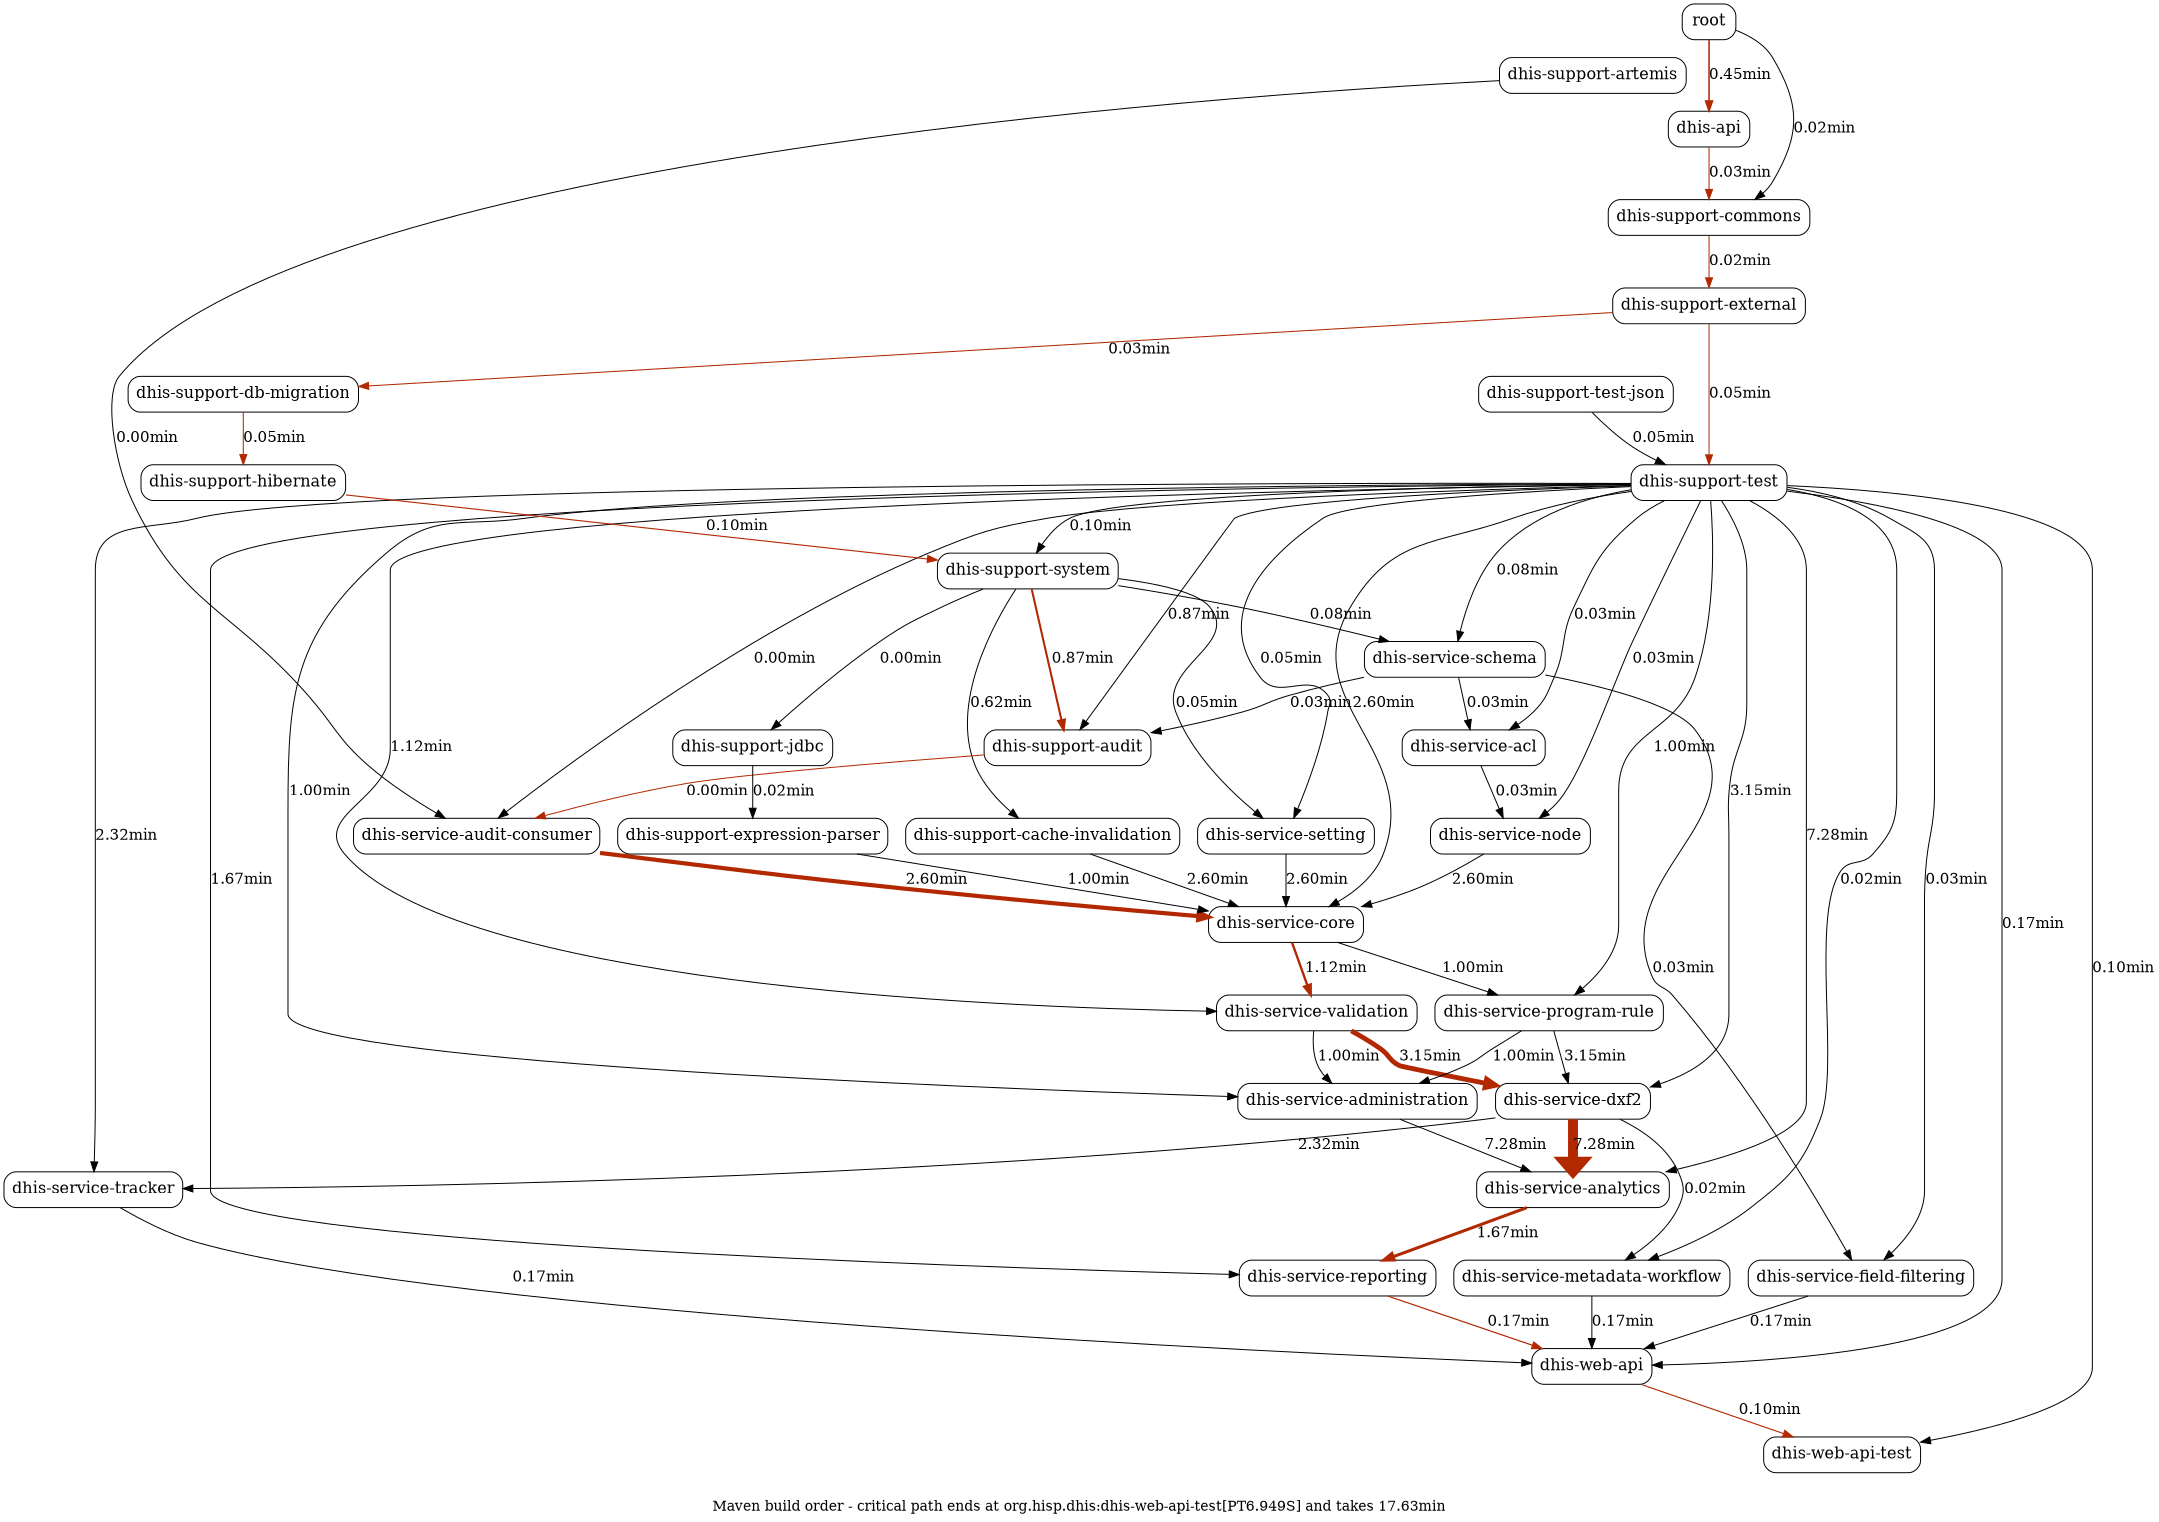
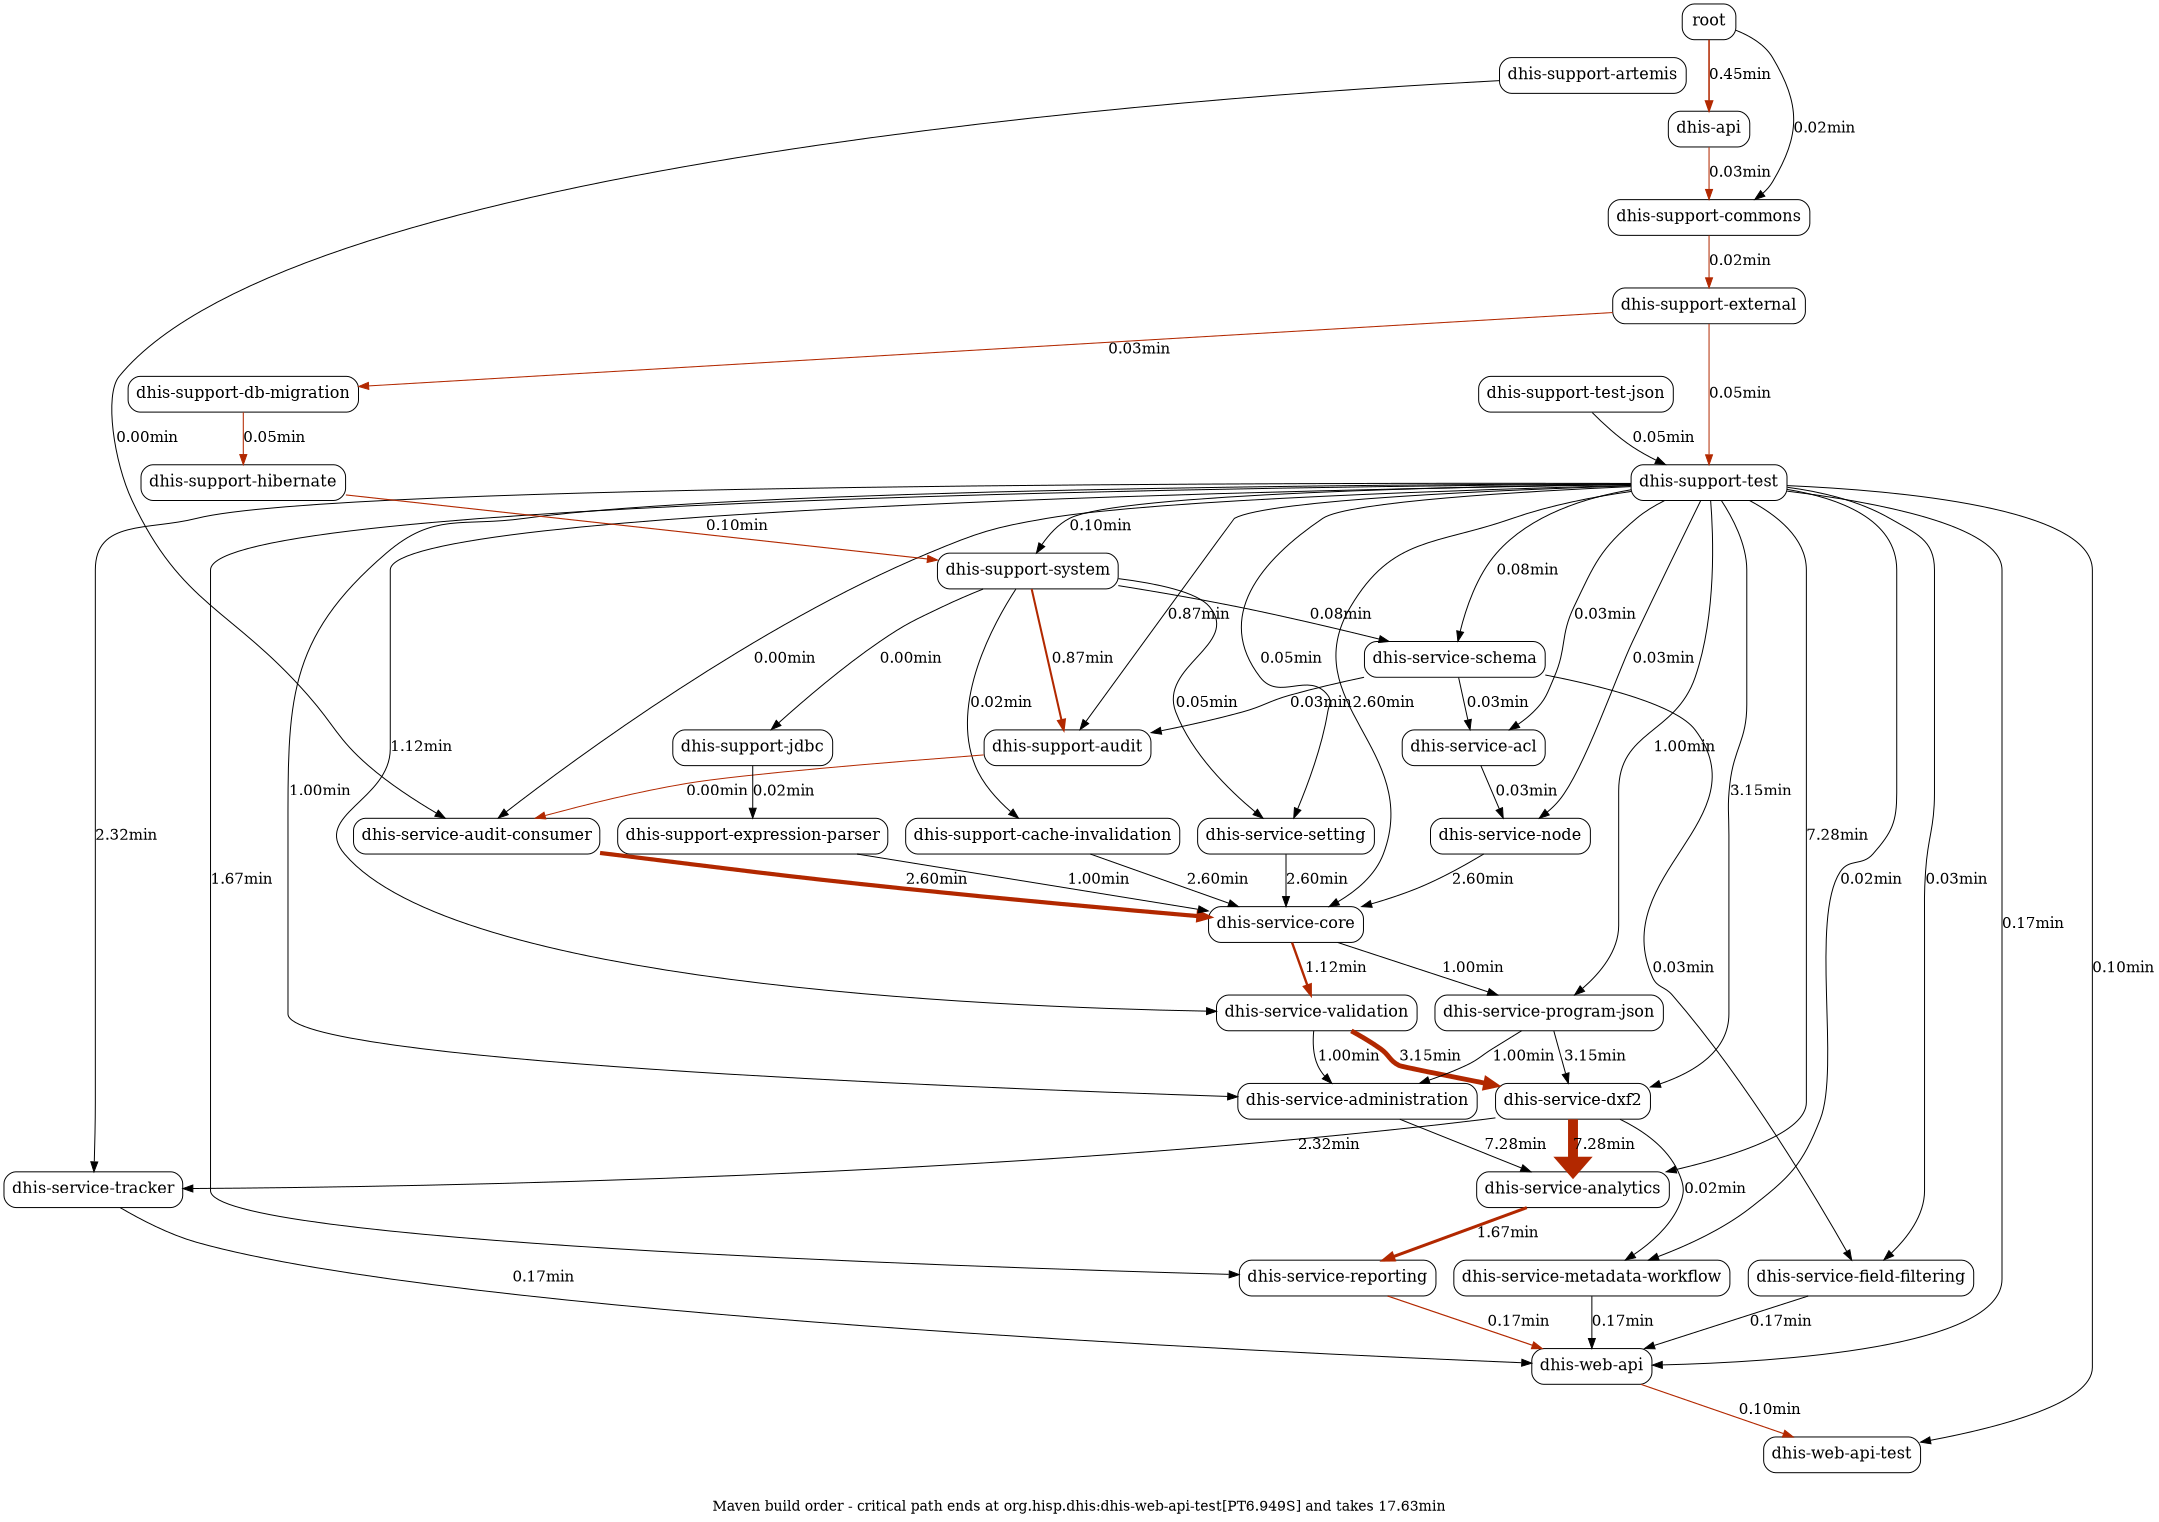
(1001, 704) -> (1001, 704)
(1549, 1013) -> (1549, 1013)
